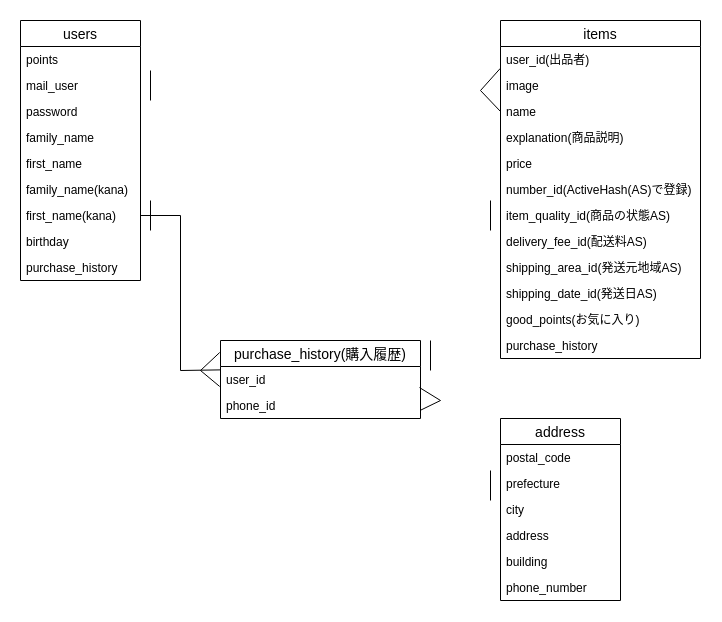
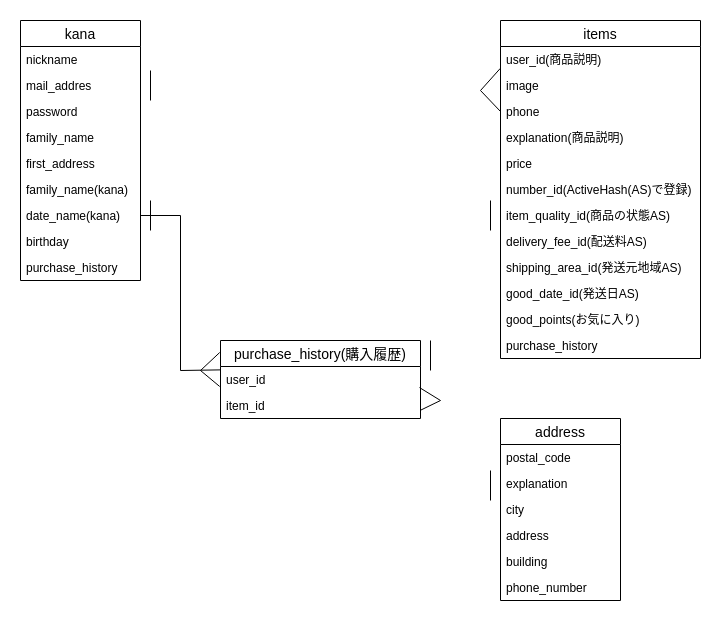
(80, 34) -> (80, 34)
(45, 60) -> (51, 60)
(553, 60) -> (559, 60)
(53, 86) -> (60, 86)
(519, 112) -> (523, 112)
(58, 164) -> (68, 164)
(78, 216) -> (76, 216)
(587, 294) -> (576, 294)
(251, 406) -> (246, 406)
(540, 484) -> (540, 484)
